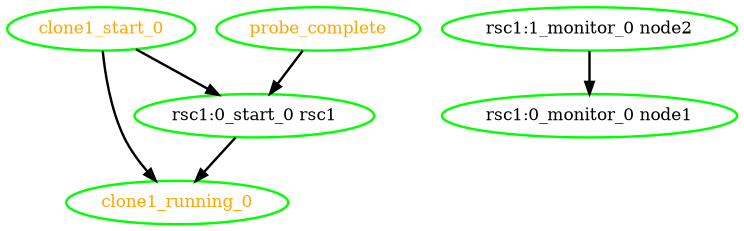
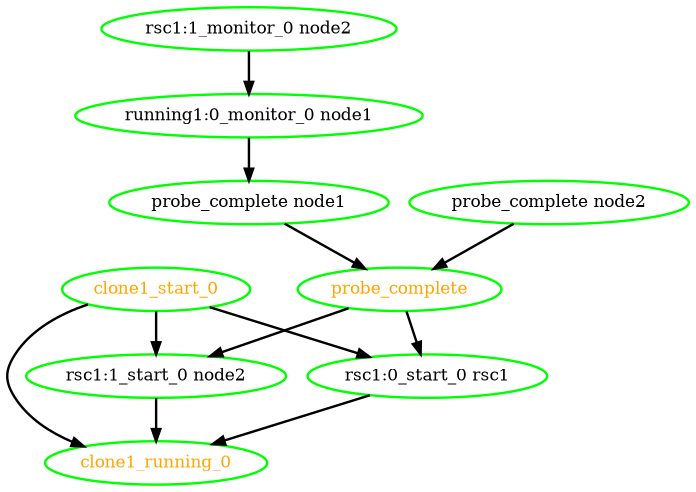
(590, 116) -> (249, 116)
none -> (249, 203)
none -> (549, 203)
none -> (156, 376)
